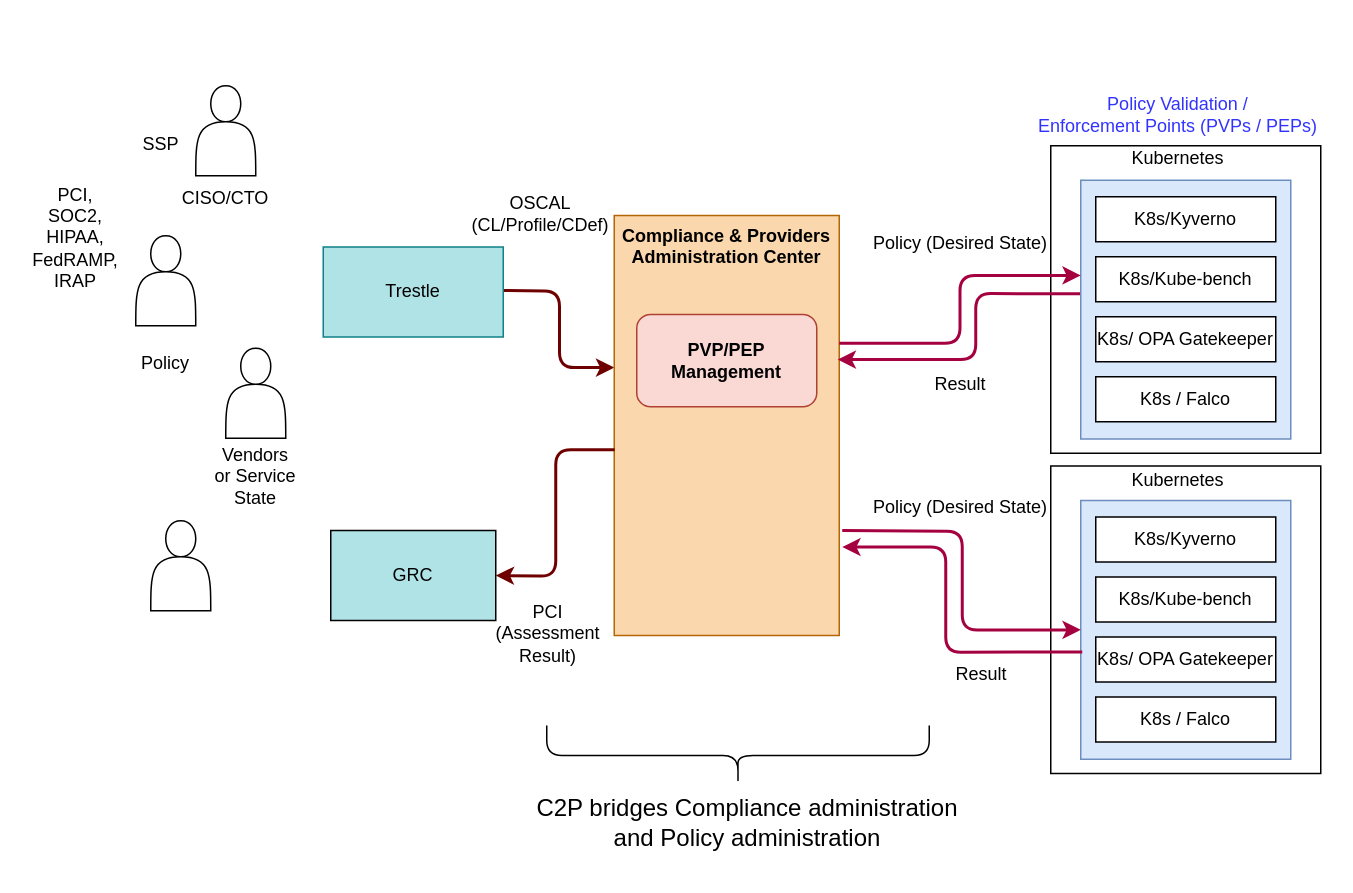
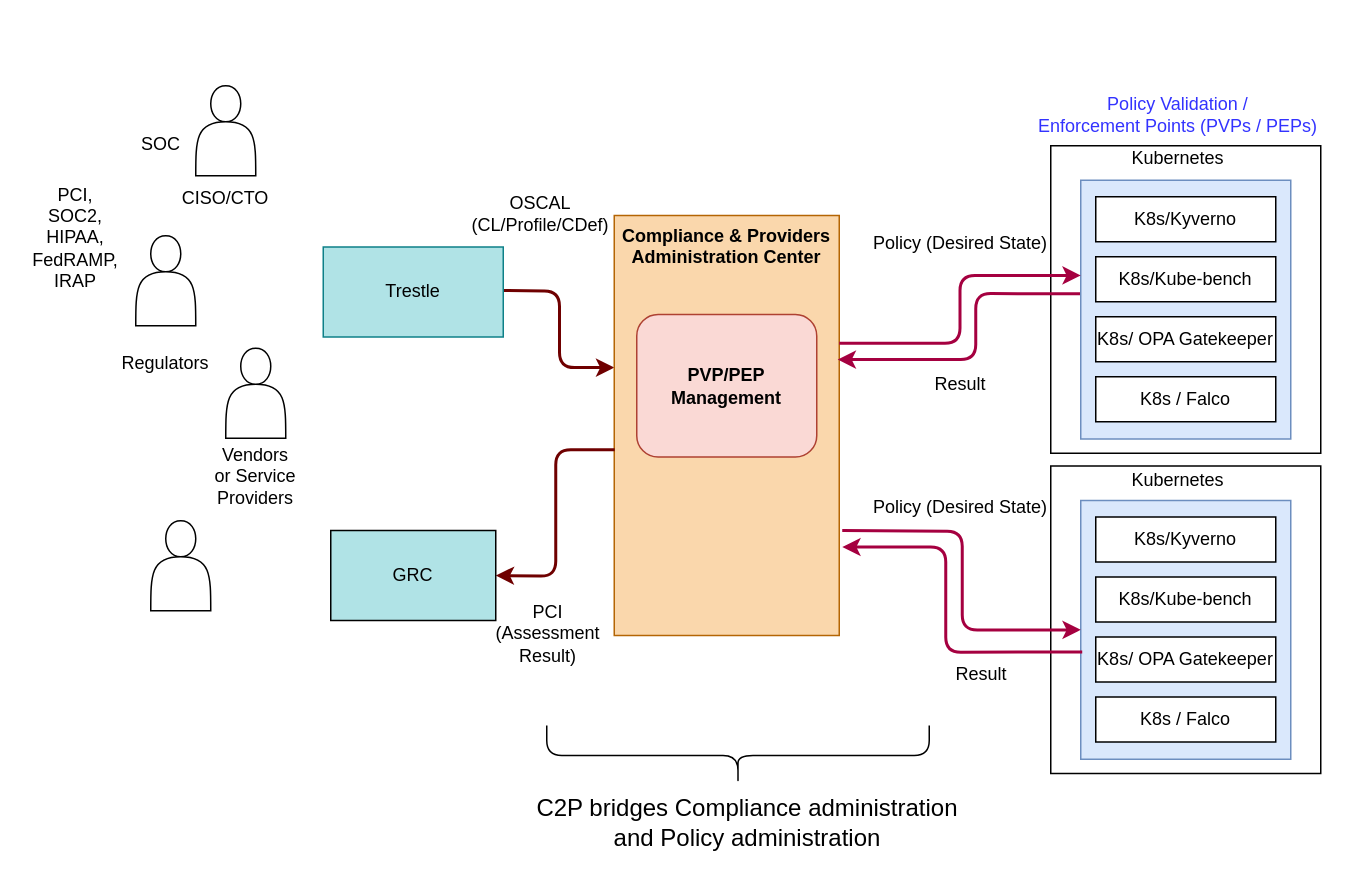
(161, 145) -> (161, 145)
(727, 360) -> (727, 386)
(166, 364) -> (166, 364)
(256, 476) -> (256, 476)
